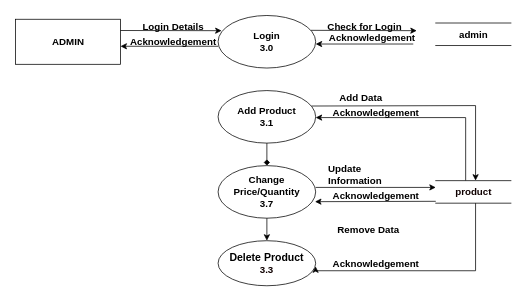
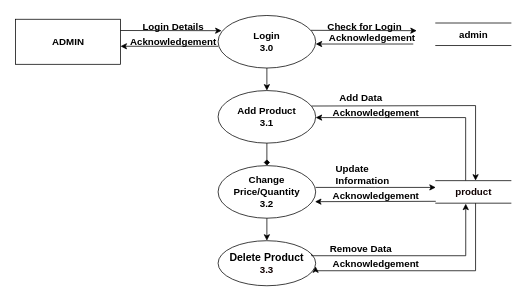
none -> (267, 84)
(364, 169) -> (372, 169)
(267, 192) -> (267, 192)
(368, 229) -> (360, 248)
none -> (411, 255)
